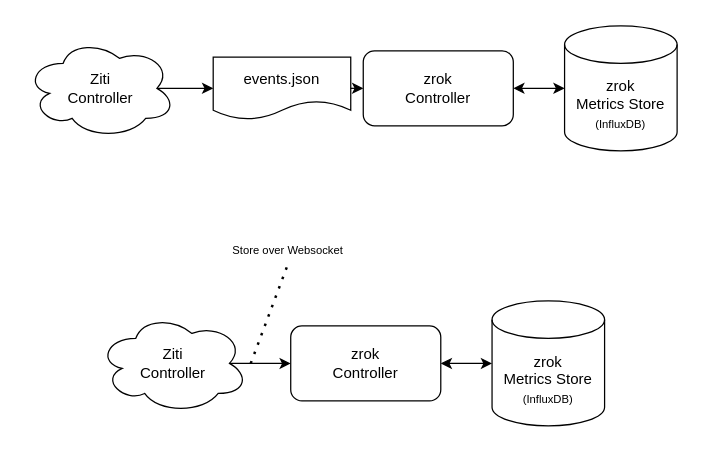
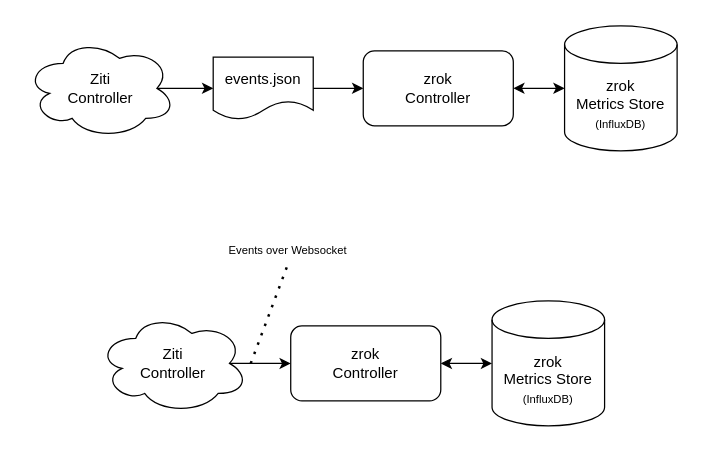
(282, 88) -> (263, 88)
(288, 251) -> (288, 251)
